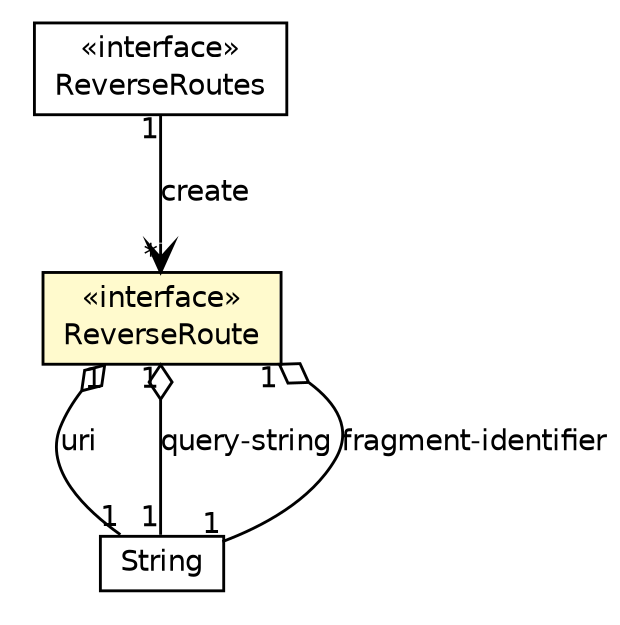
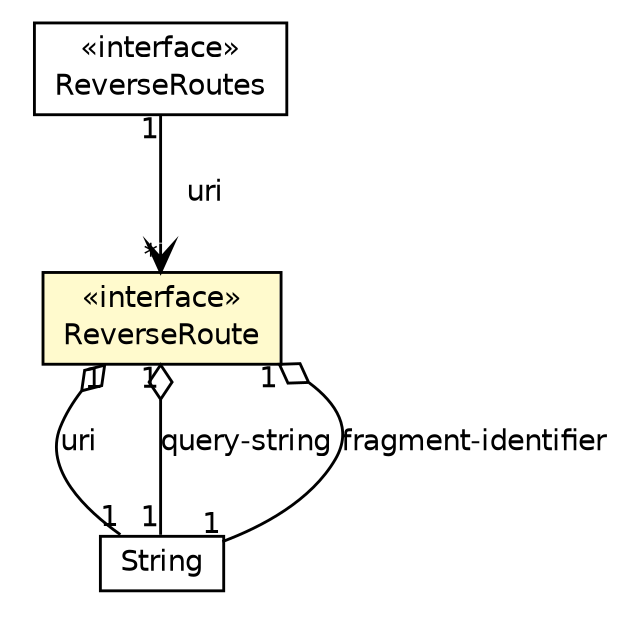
(205, 194) -> (205, 194)
